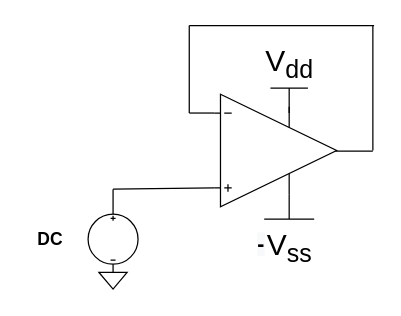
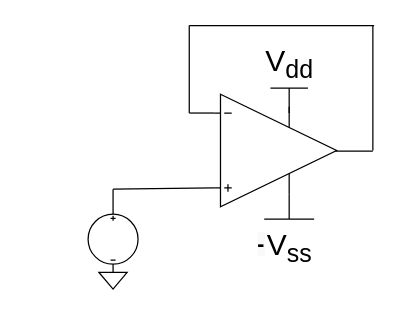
(51, 239) -> none
